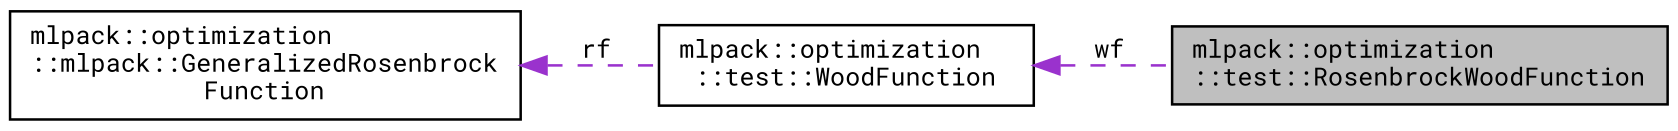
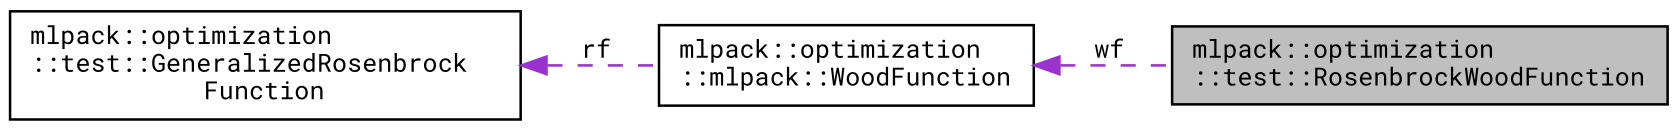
(265, 65) -> (265, 65)
(846, 65) -> (846, 65)
